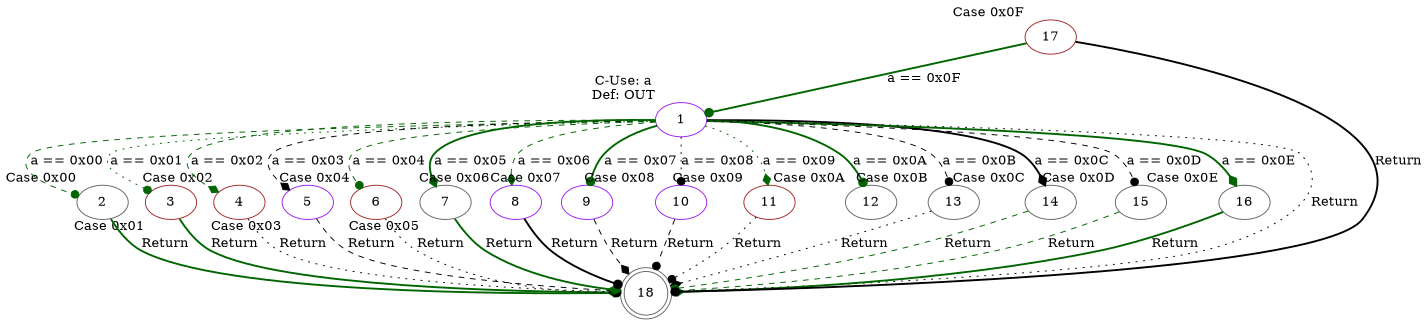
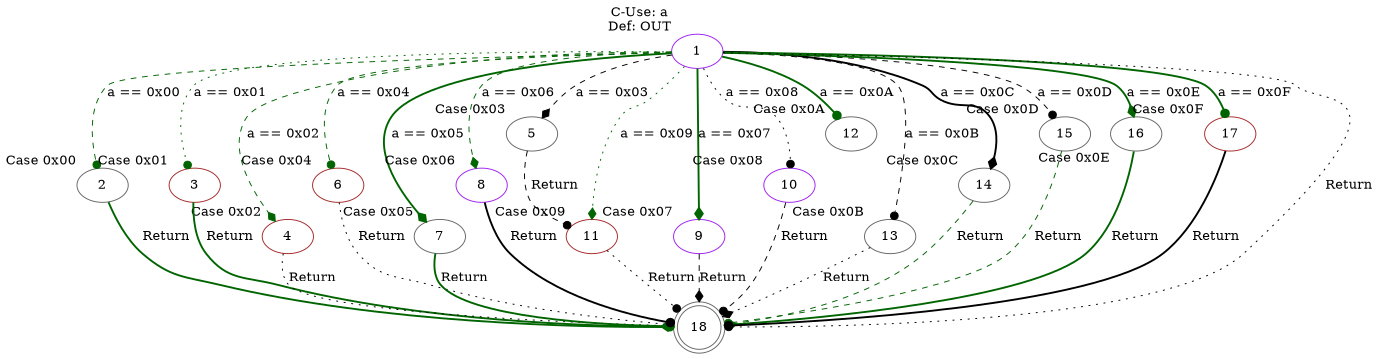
(870, 78) -> (981, 59)
(617, 143) -> (698, 138)
(308, 202) -> (532, 134)
(456, 277) -> (528, 196)
